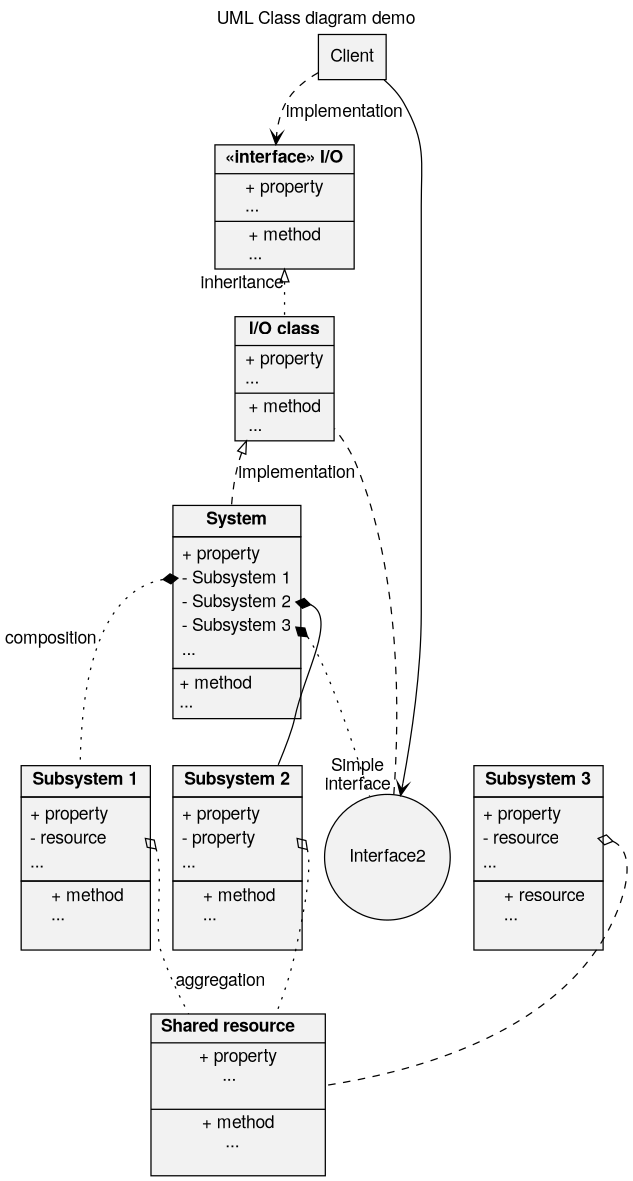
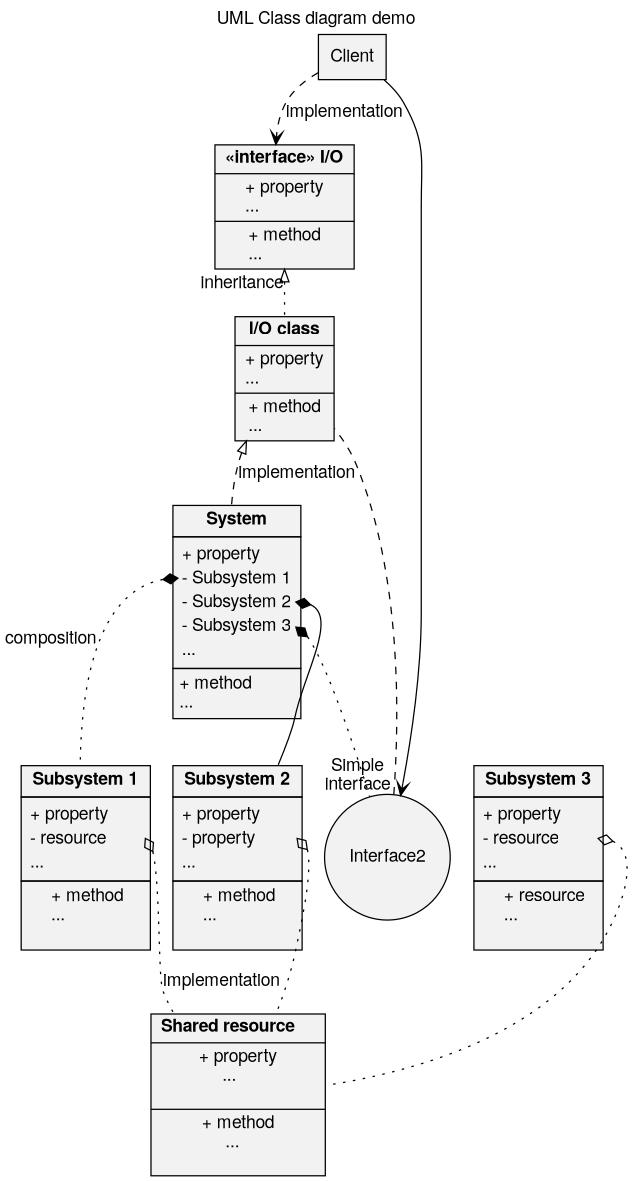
(221, 981) -> (222, 981)
(528, 1015) -> (528, 1015)
